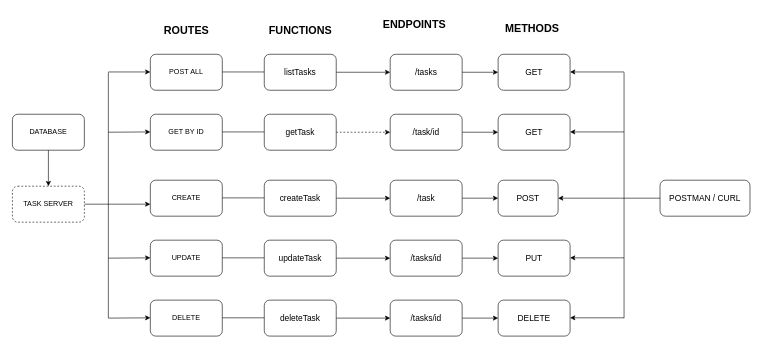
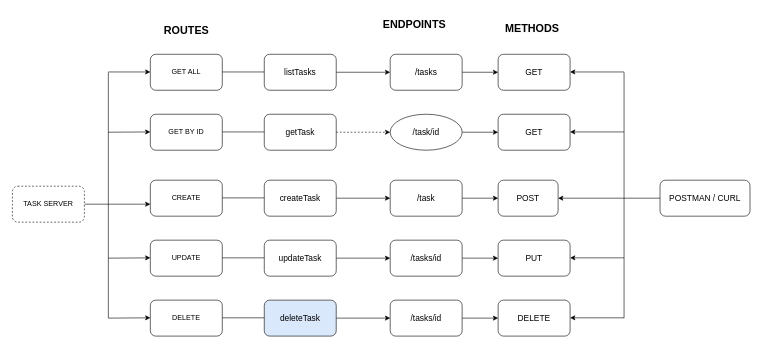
(300, 30) -> none
(186, 72) -> (186, 72)
(48, 132) -> none
(426, 132) -> (426, 132)
(48, 166) -> none
(300, 318) -> (300, 318)
